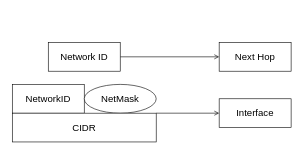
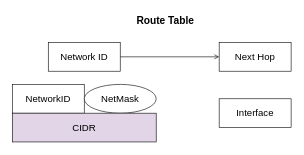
none -> (165, 21)
(187, 113) -> none
(84, 128) -> (84, 128)
